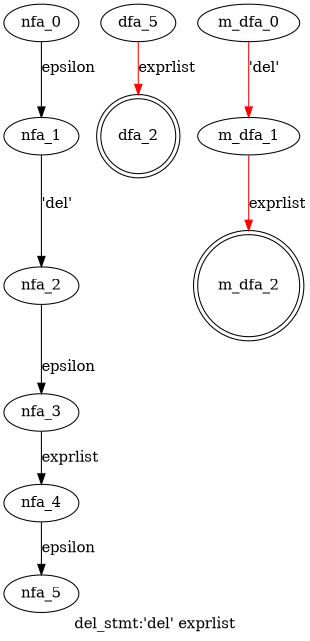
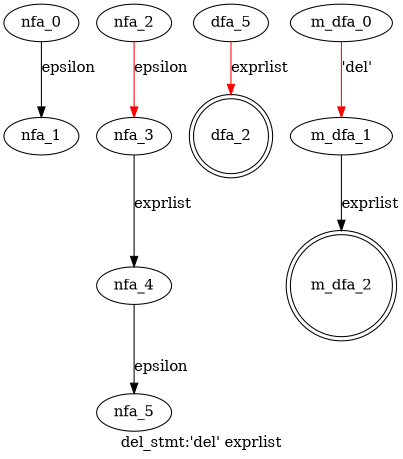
(249, 188) -> (341, 188)
(41, 206) -> none
(41, 344) -> (134, 74)
